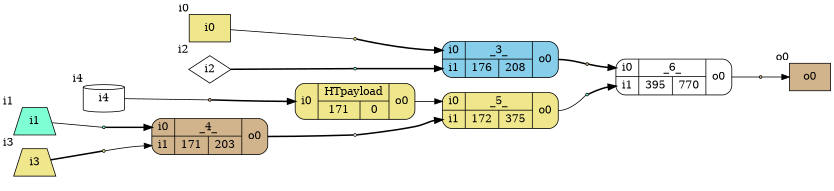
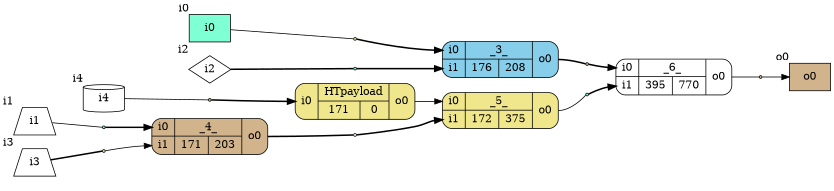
(210, 28) -> (210, 28)
(35, 121) -> (35, 121)
(35, 162) -> (35, 162)
